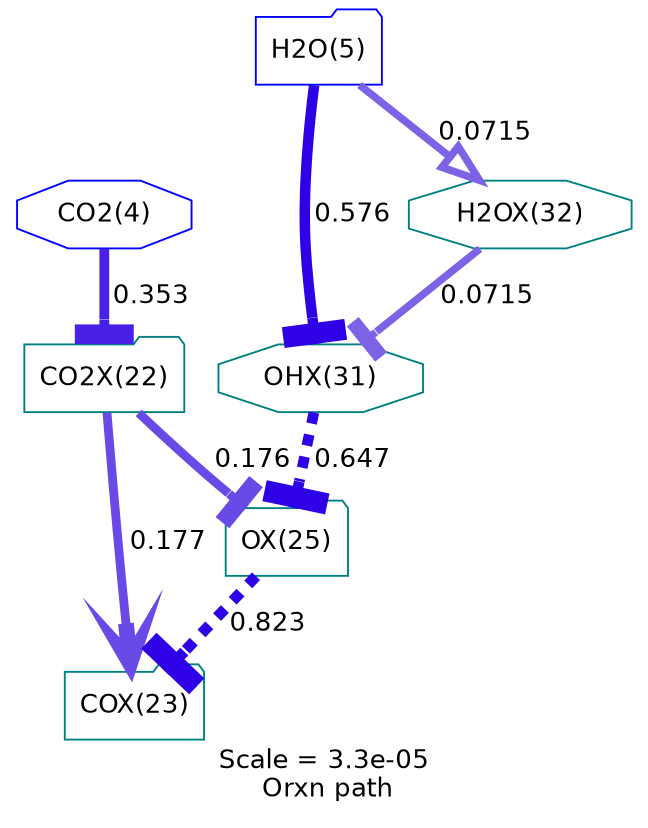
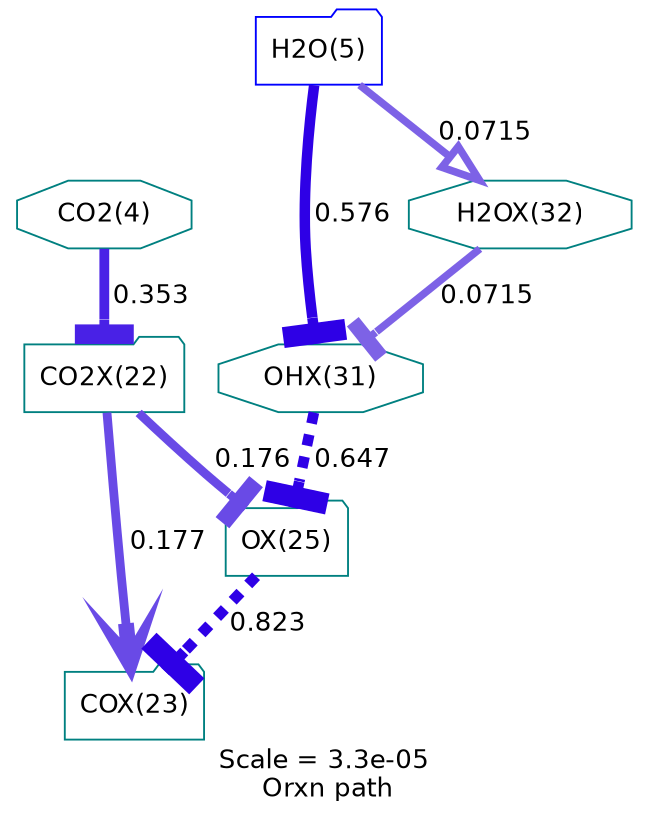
(104, 215) -> (104, 215)
